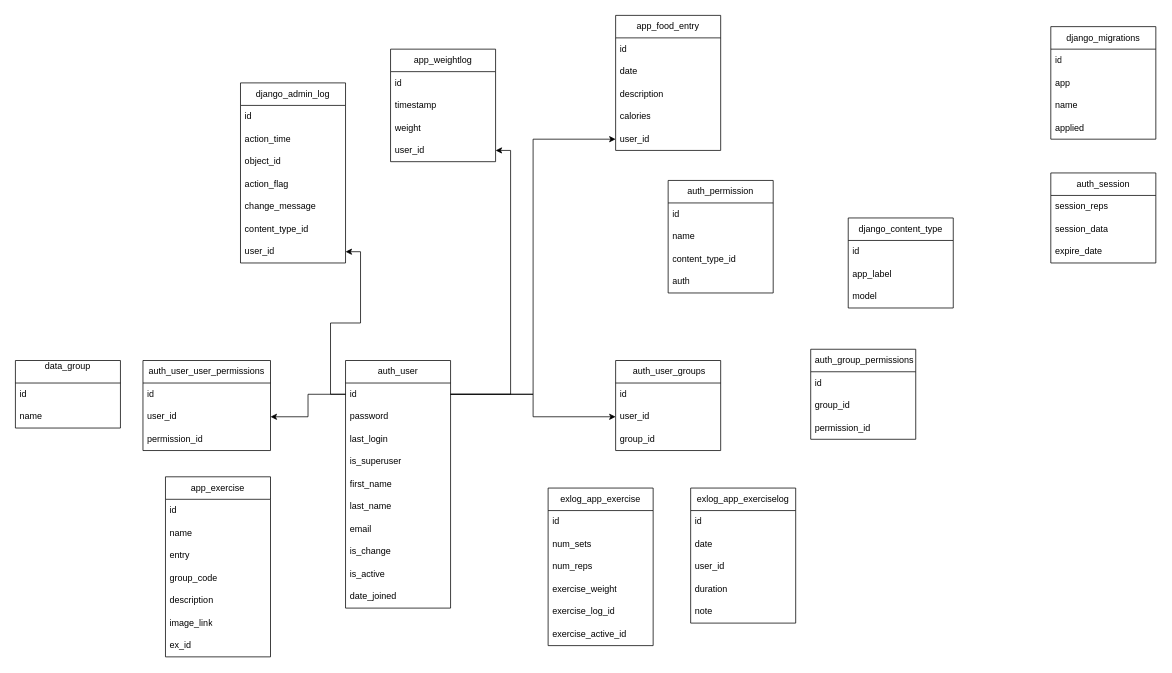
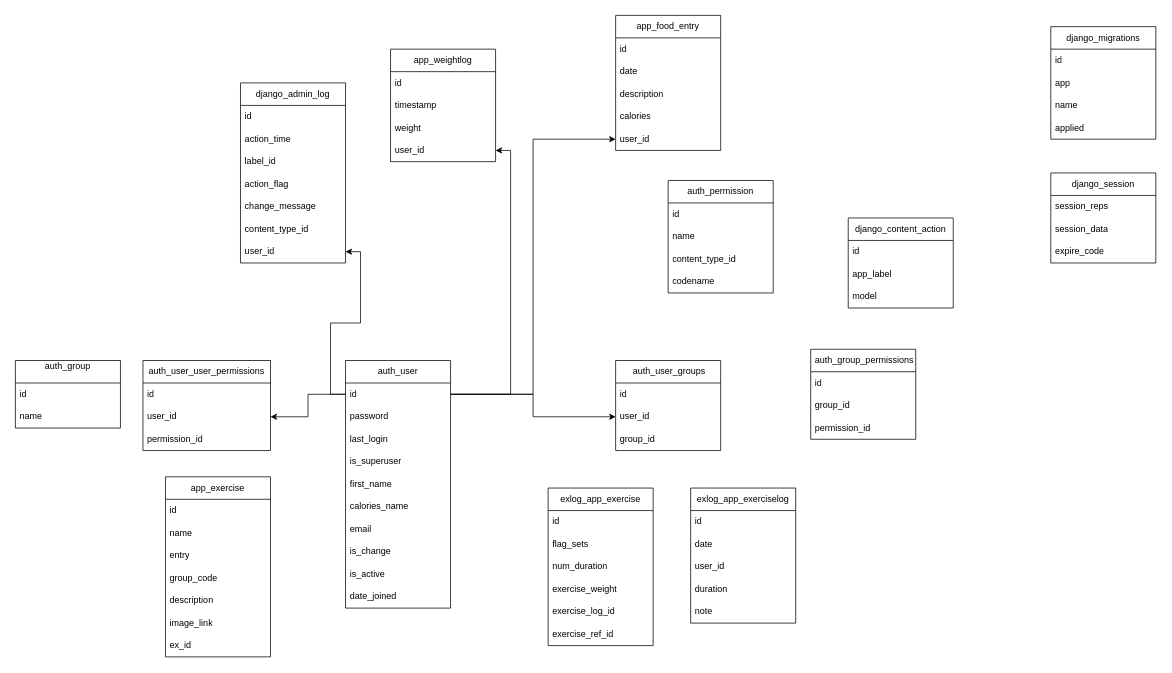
(266, 162) -> (262, 162)
(1103, 184) -> (1103, 184)
(900, 229) -> (900, 229)
(1081, 252) -> (1081, 252)
(682, 282) -> (693, 282)
(68, 372) -> (68, 372)
(371, 507) -> (380, 507)
(573, 544) -> (574, 544)
(573, 567) -> (581, 567)
(594, 634) -> (588, 634)
